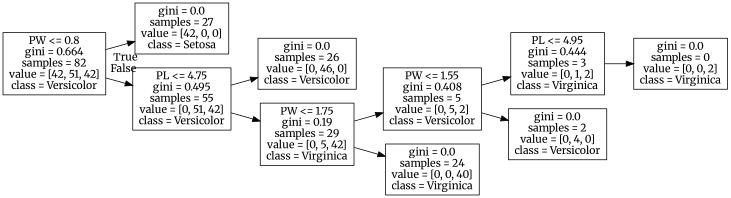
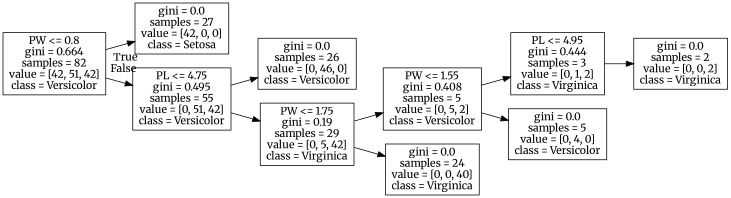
(681, 64) -> (681, 64)
(558, 134) -> (558, 134)
